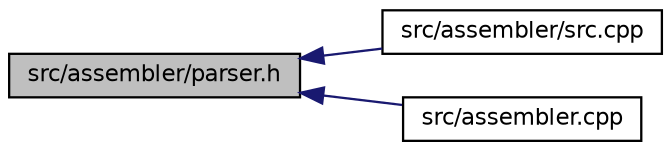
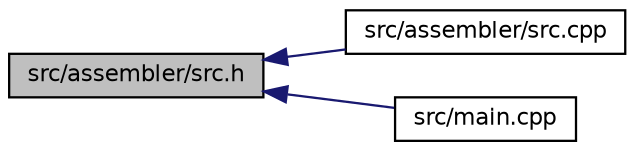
(155, 76) -> (136, 76)
(522, 119) -> (486, 119)
